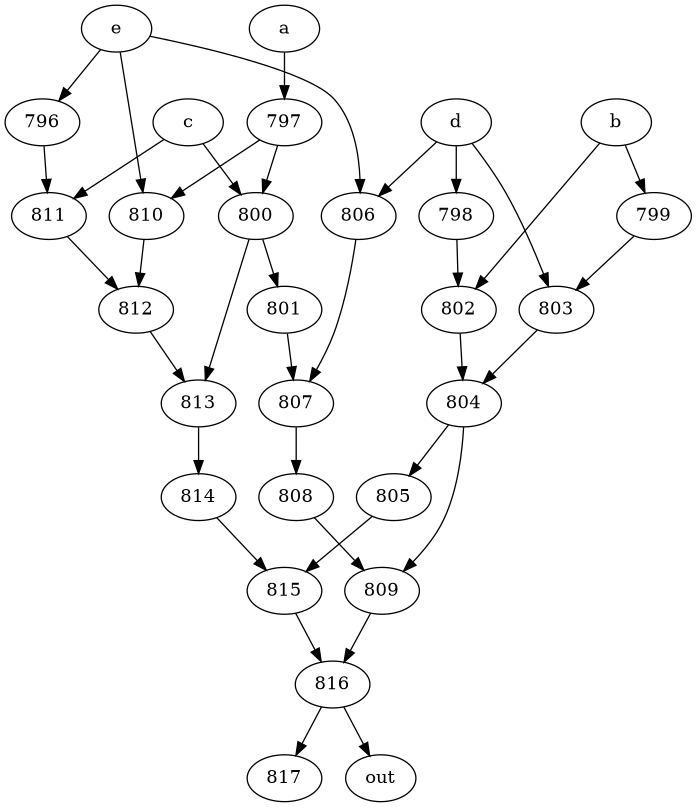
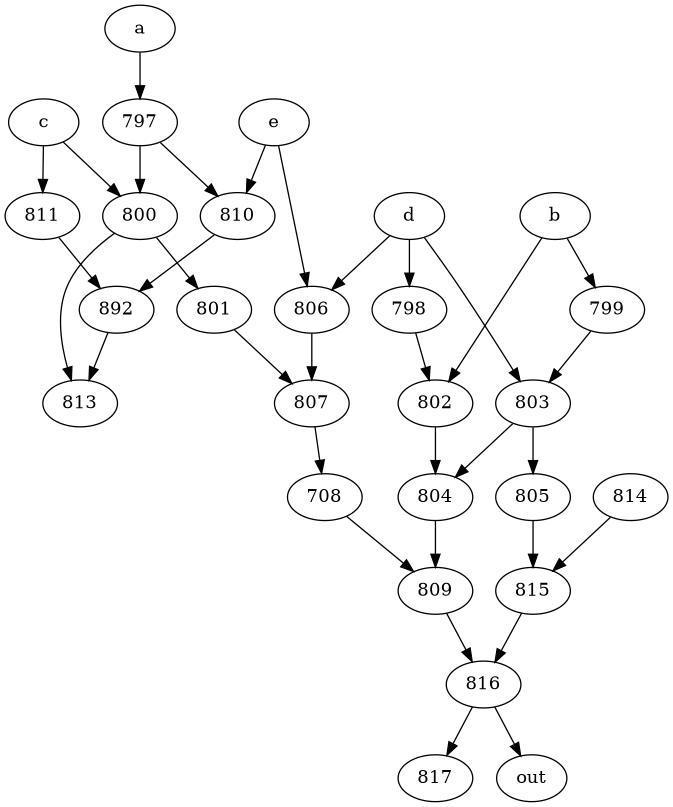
(42, 122) -> none
(136, 310) -> (117, 310)
(199, 444) -> none
(433, 445) -> (533, 444)
(296, 497) -> (325, 497)
